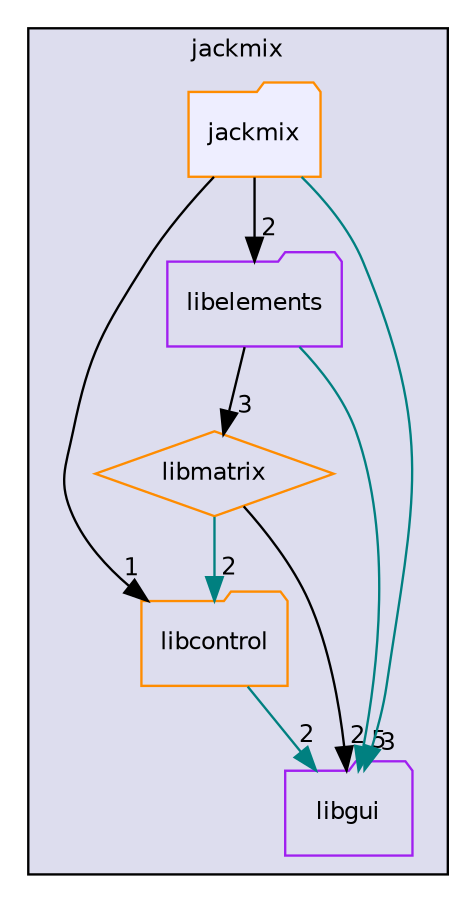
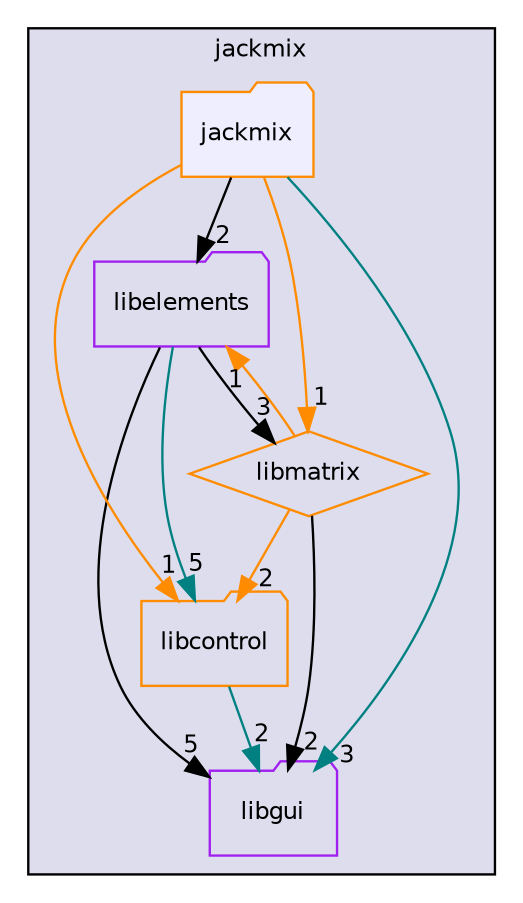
none -> (295, 291)
(87, 374) -> (57, 361)
none -> (269, 400)
none -> (163, 464)
(377, 537) -> (99, 566)
(214, 547) -> (270, 545)
